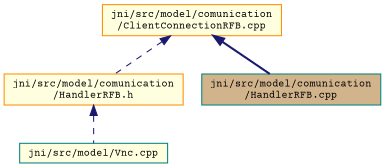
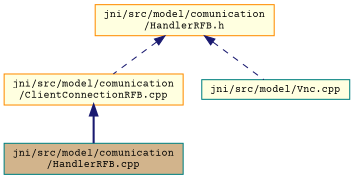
(138, 58) -> (135, 58)
